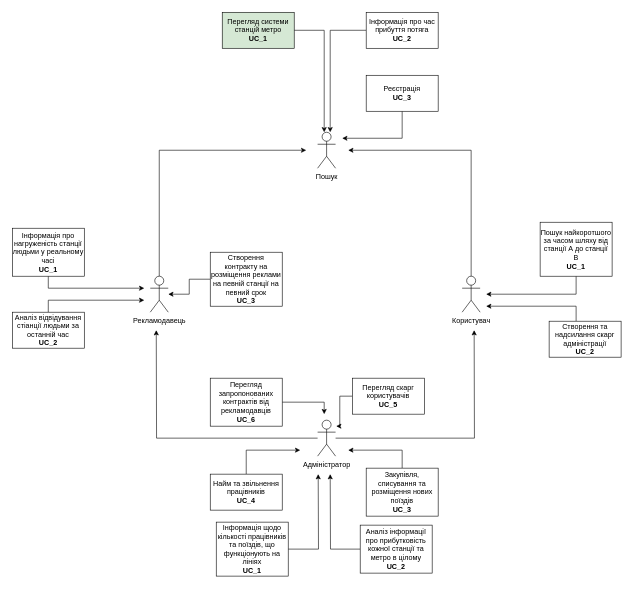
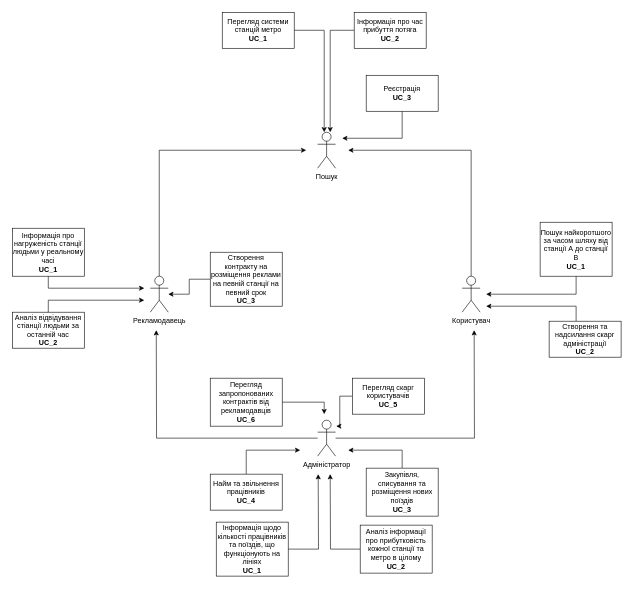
(258, 30) -> (258, 30)
(402, 30) -> (390, 30)
